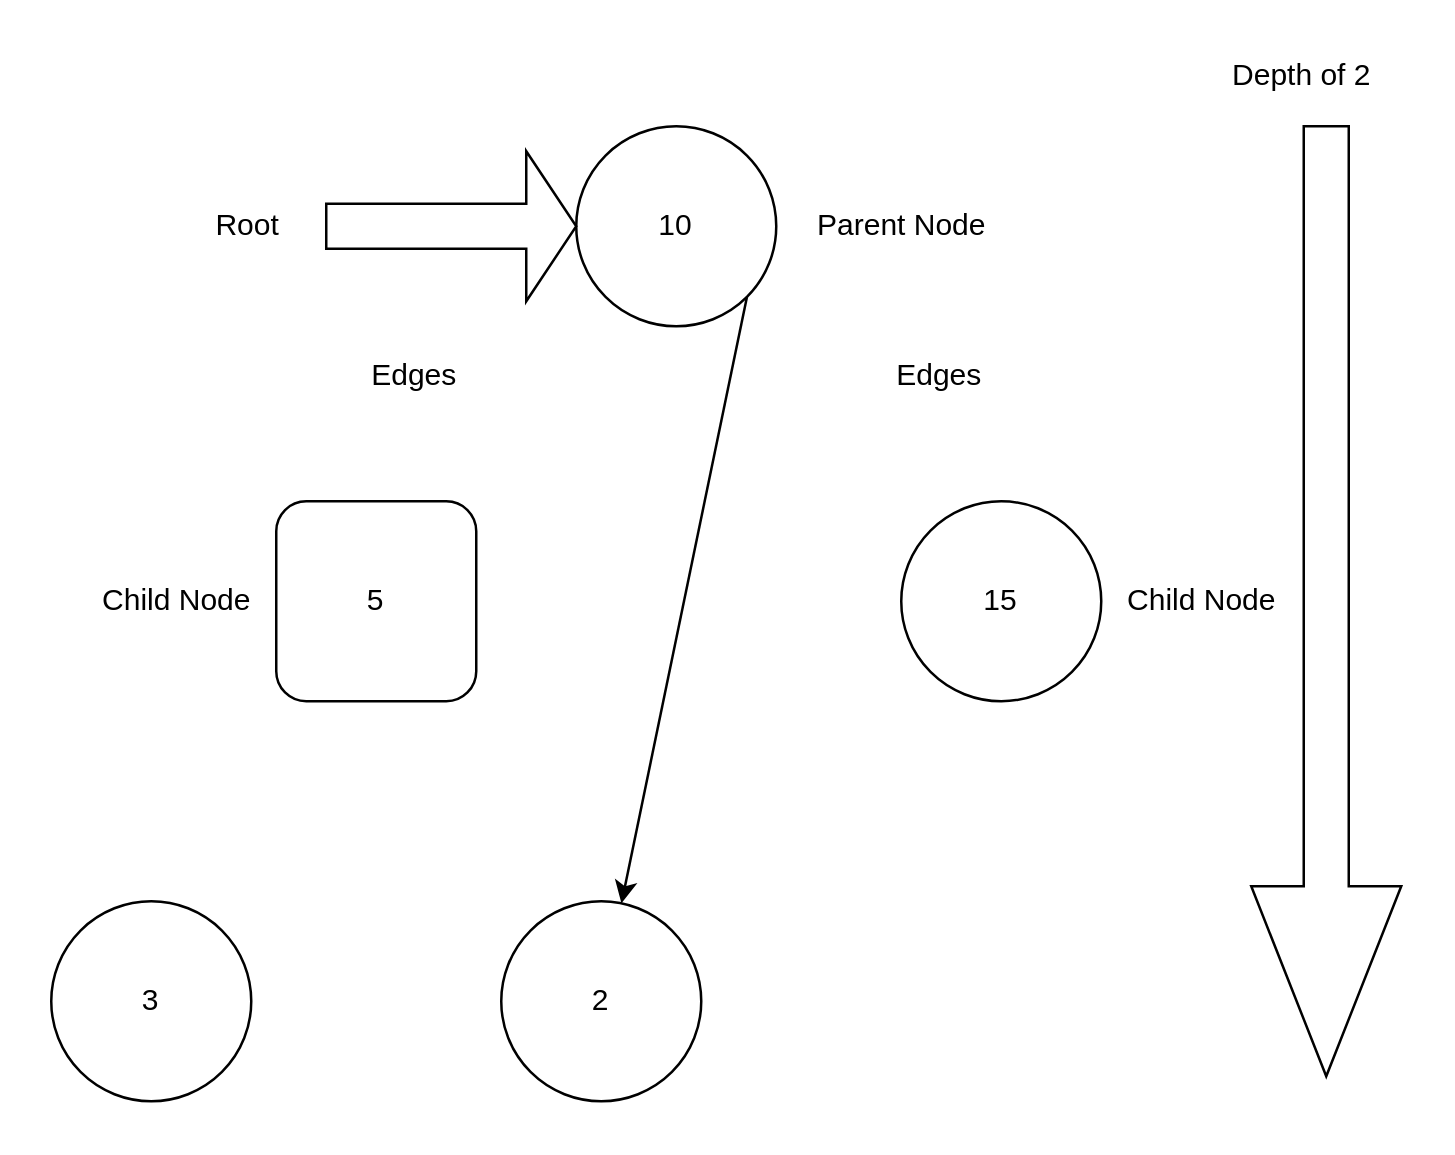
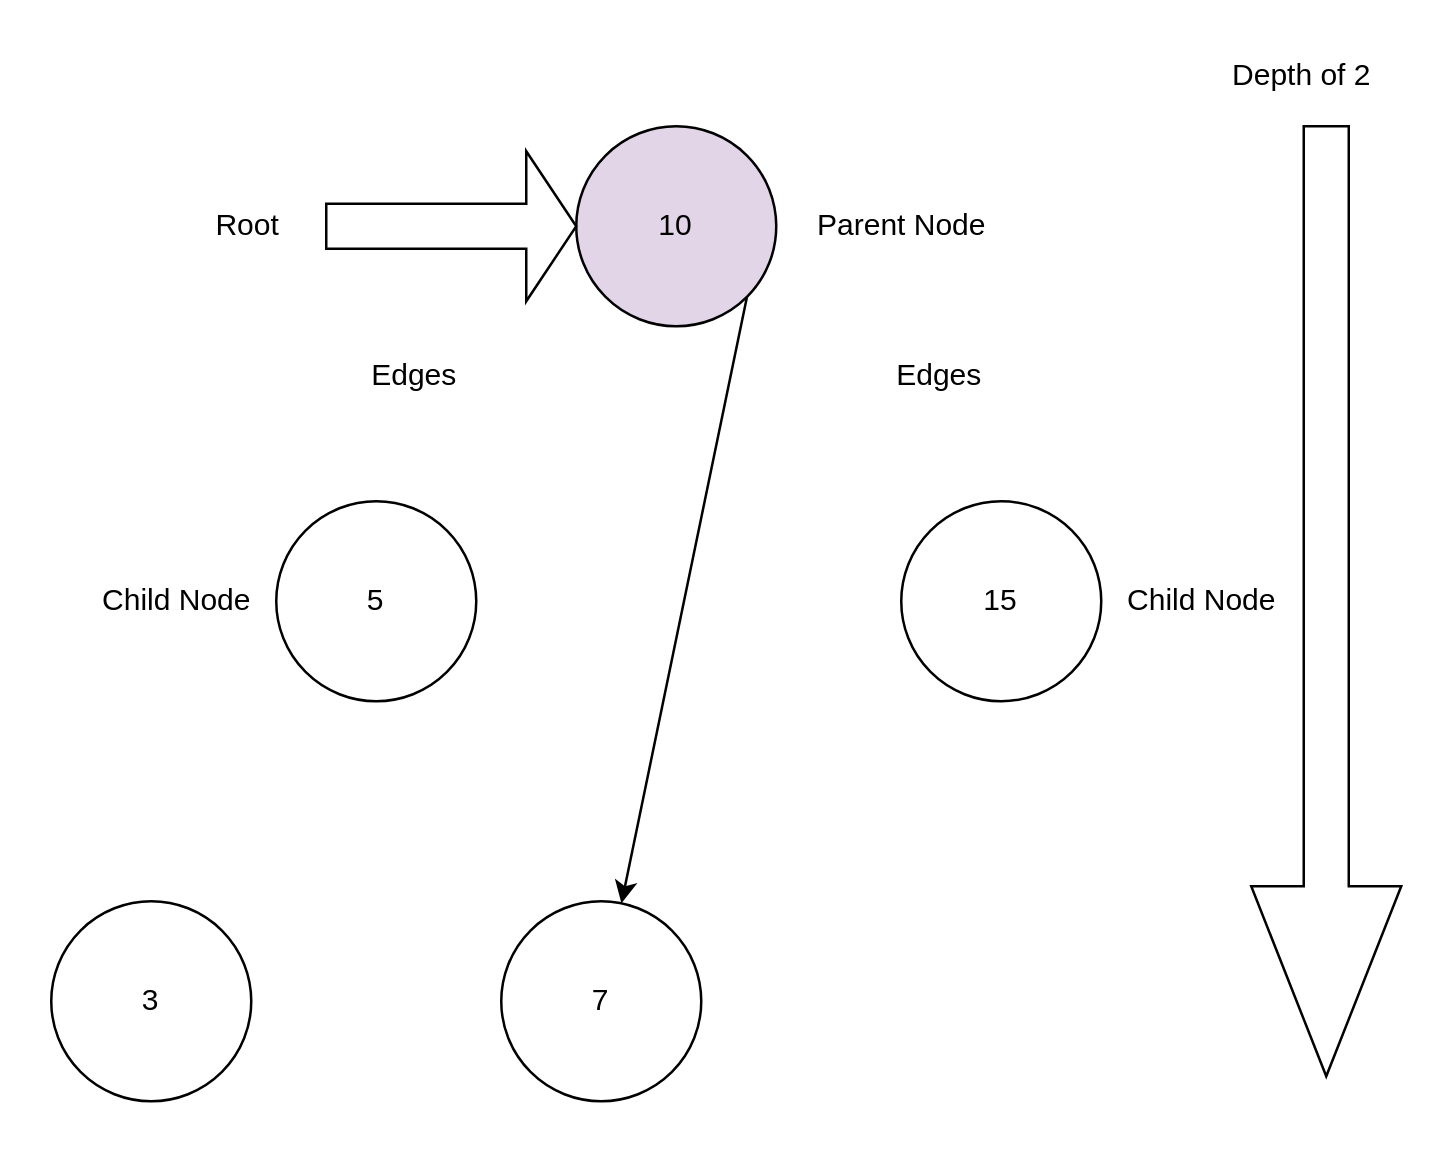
(676, 226) -> (676, 226)
(376, 601) -> (376, 601)
(601, 1001) -> (601, 1001)
